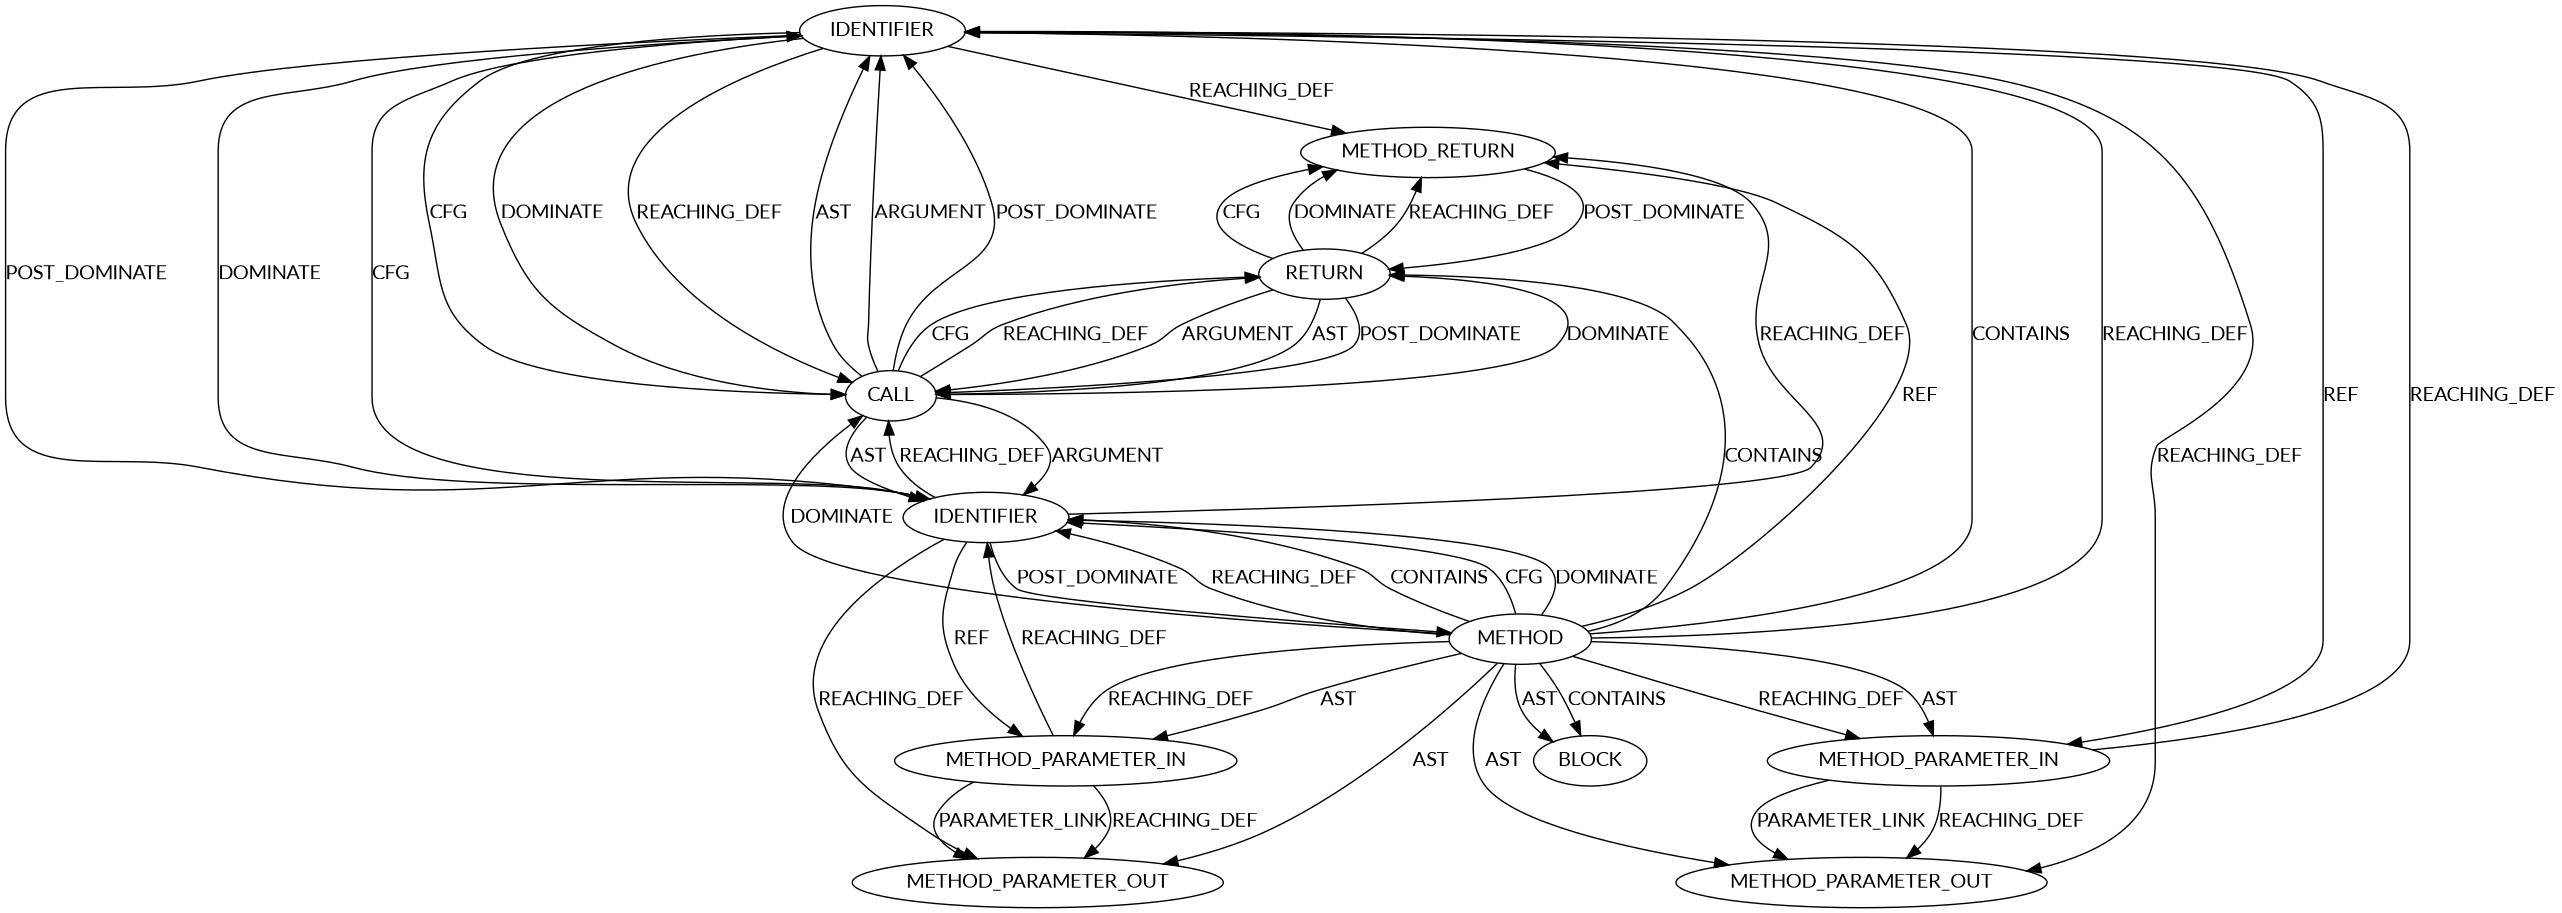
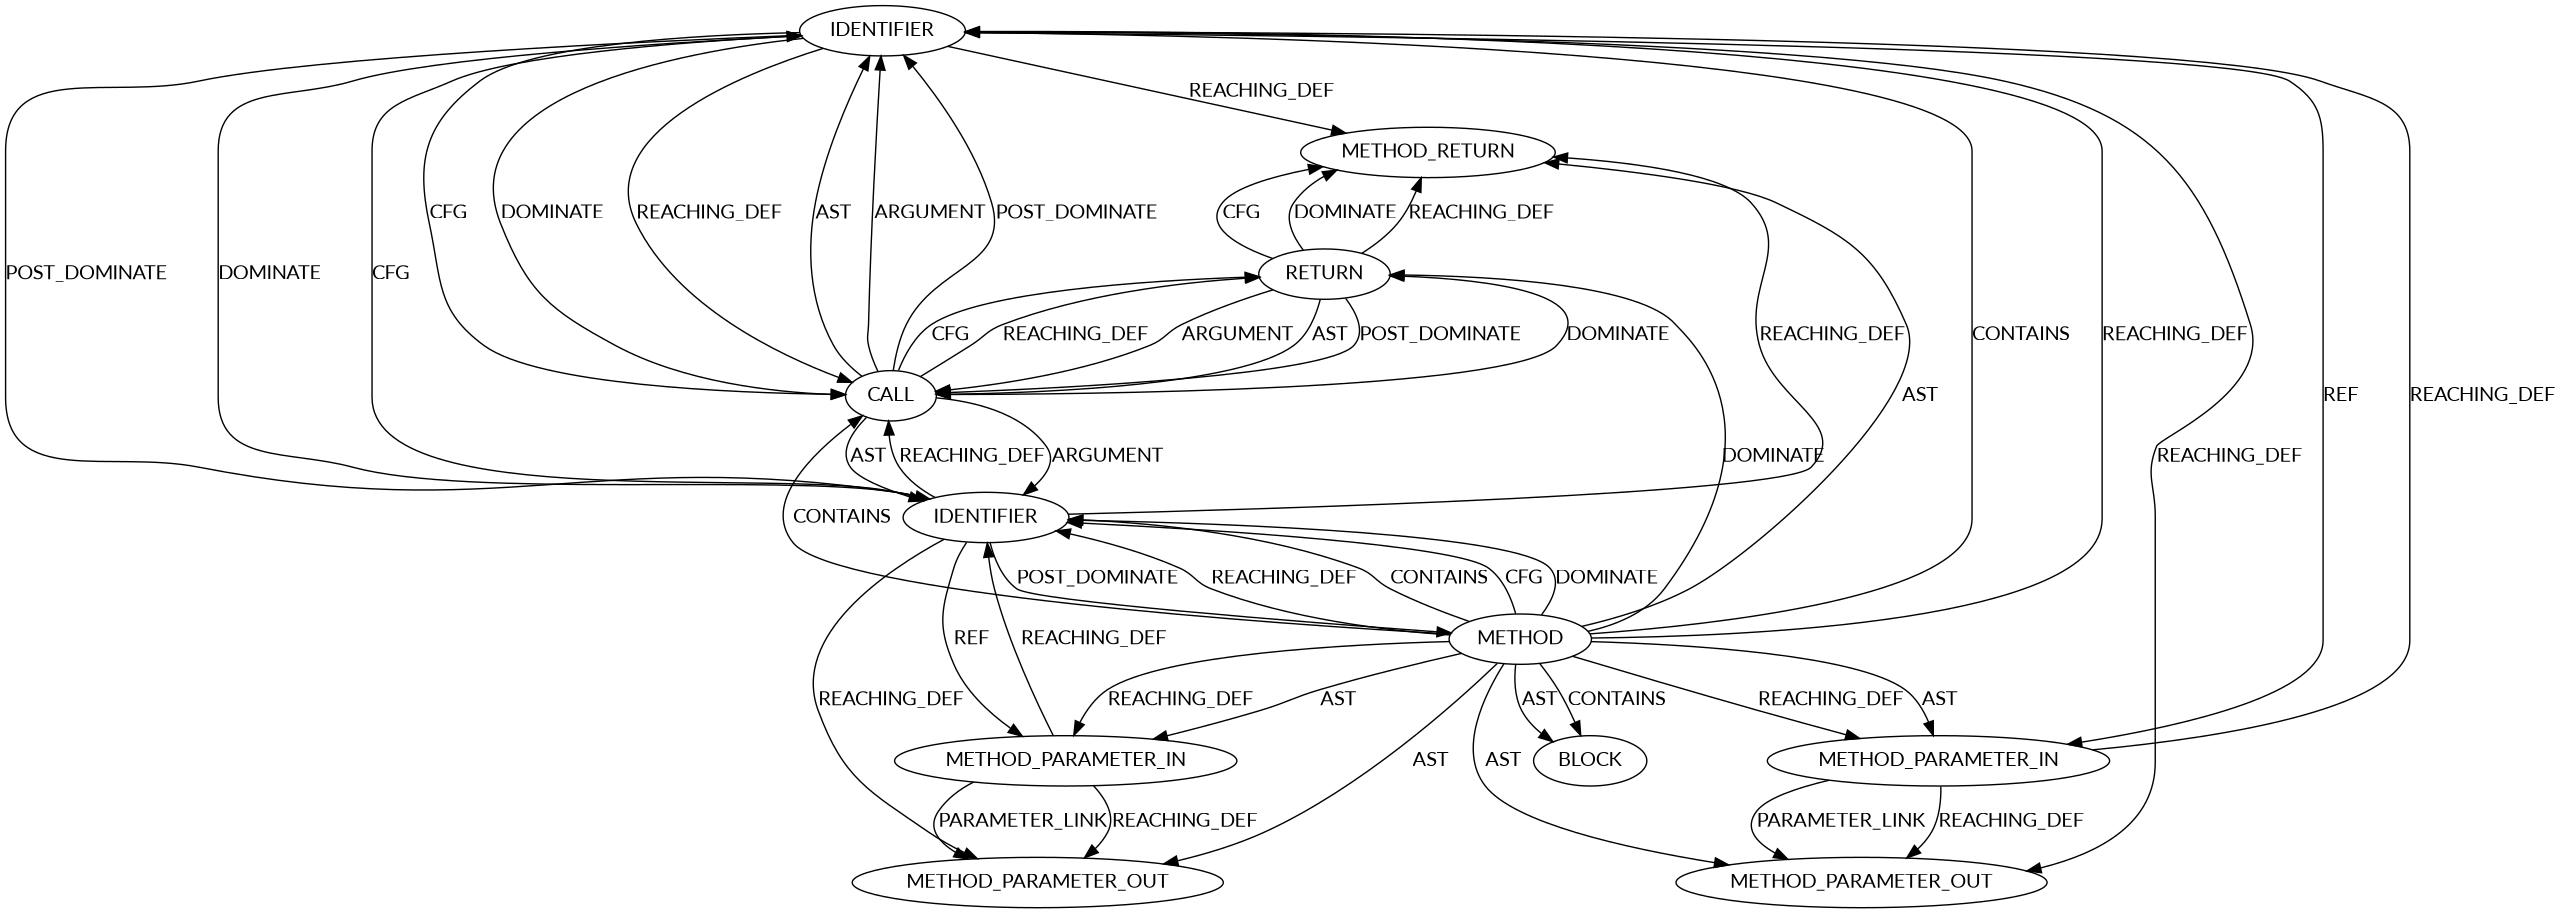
(1538, 245) -> none
(1920, 396) -> (1920, 396)
(1773, 457) -> (1773, 457)
(842, 517) -> (842, 517)
